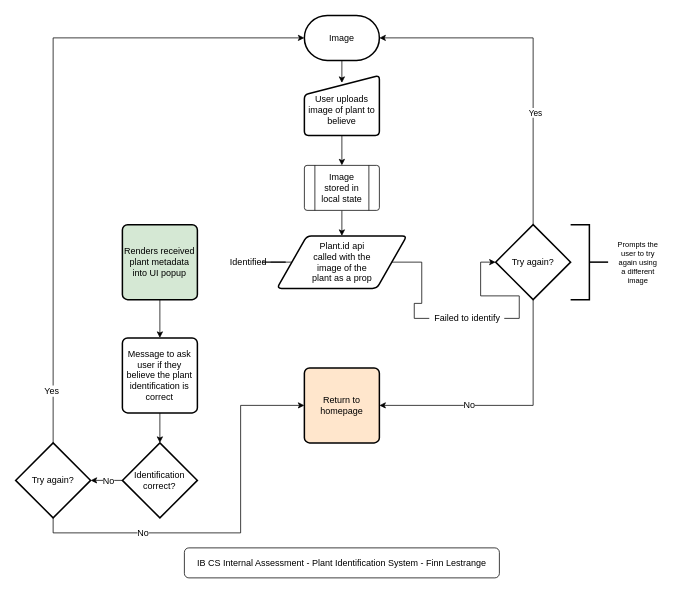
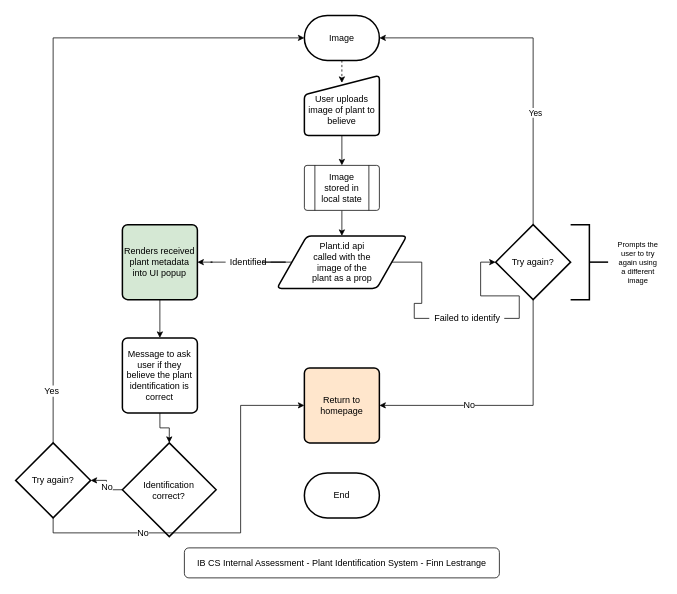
(342, 70) -> (342, 70)
none -> (210, 262)
(160, 480) -> (169, 490)
none -> (342, 495)
